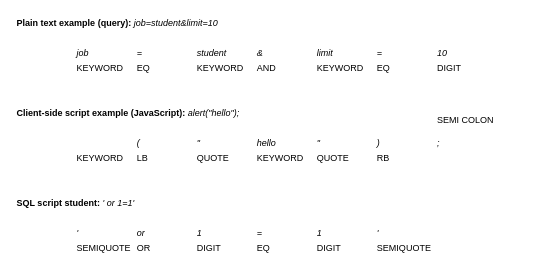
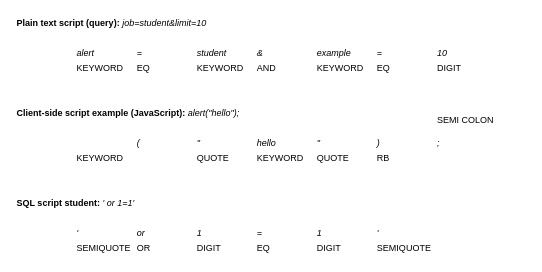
(125, 23) -> (122, 23)
(84, 53) -> (88, 53)
(326, 53) -> (333, 53)
(162, 158) -> none
